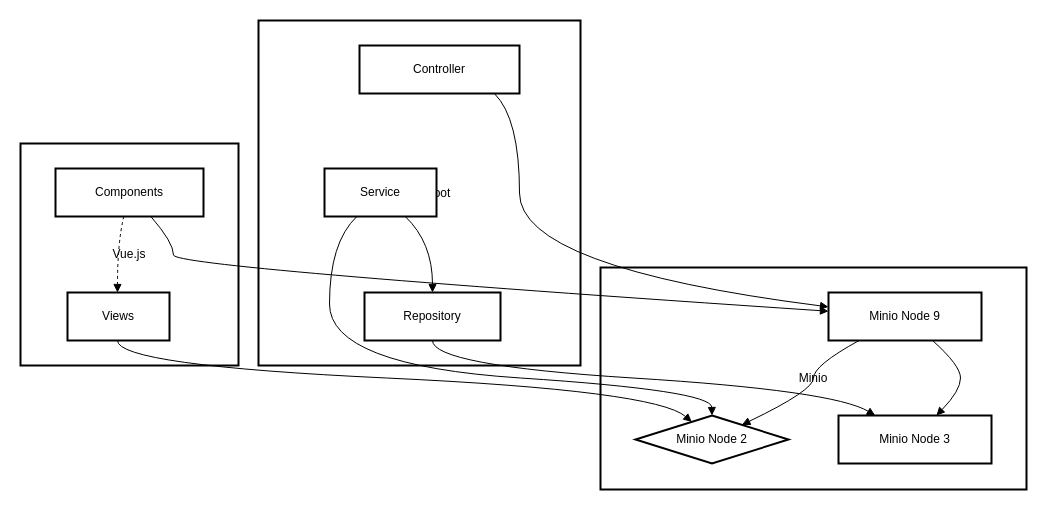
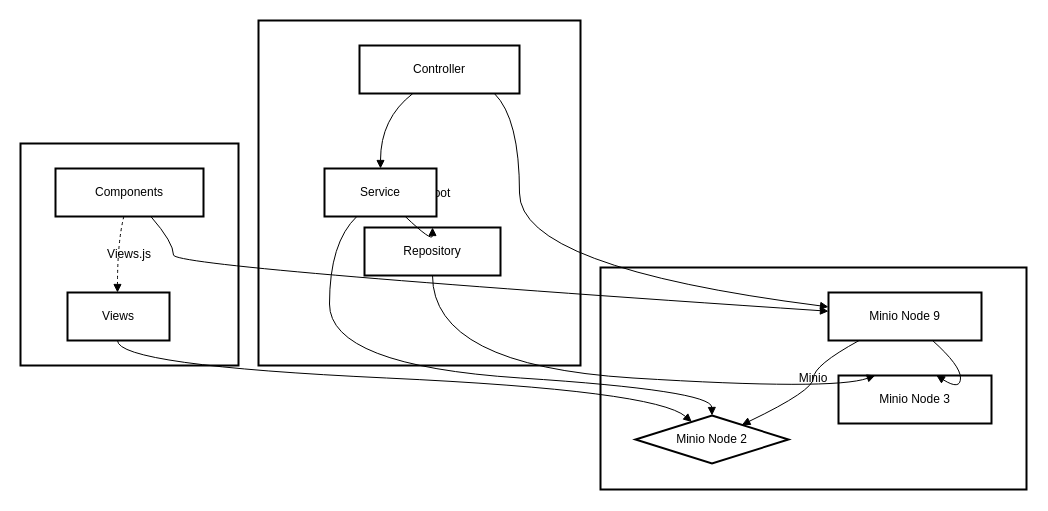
none -> (389, 123)
(130, 255) -> (130, 255)
(433, 317) -> (433, 252)
(915, 440) -> (915, 400)
